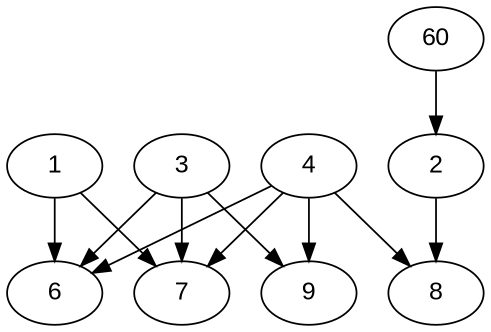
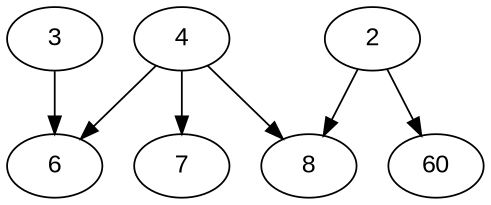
(436, 94) -> (400, 94)
(55, 166) -> none
(182, 217) -> none
(309, 293) -> none
